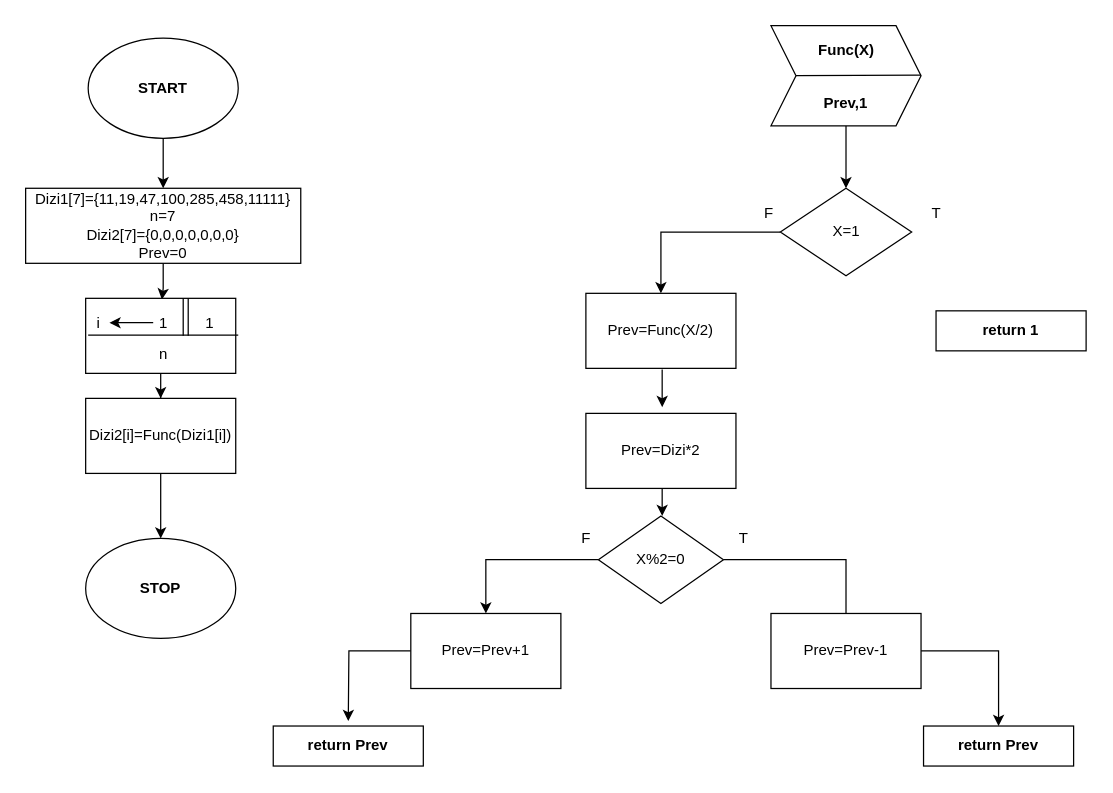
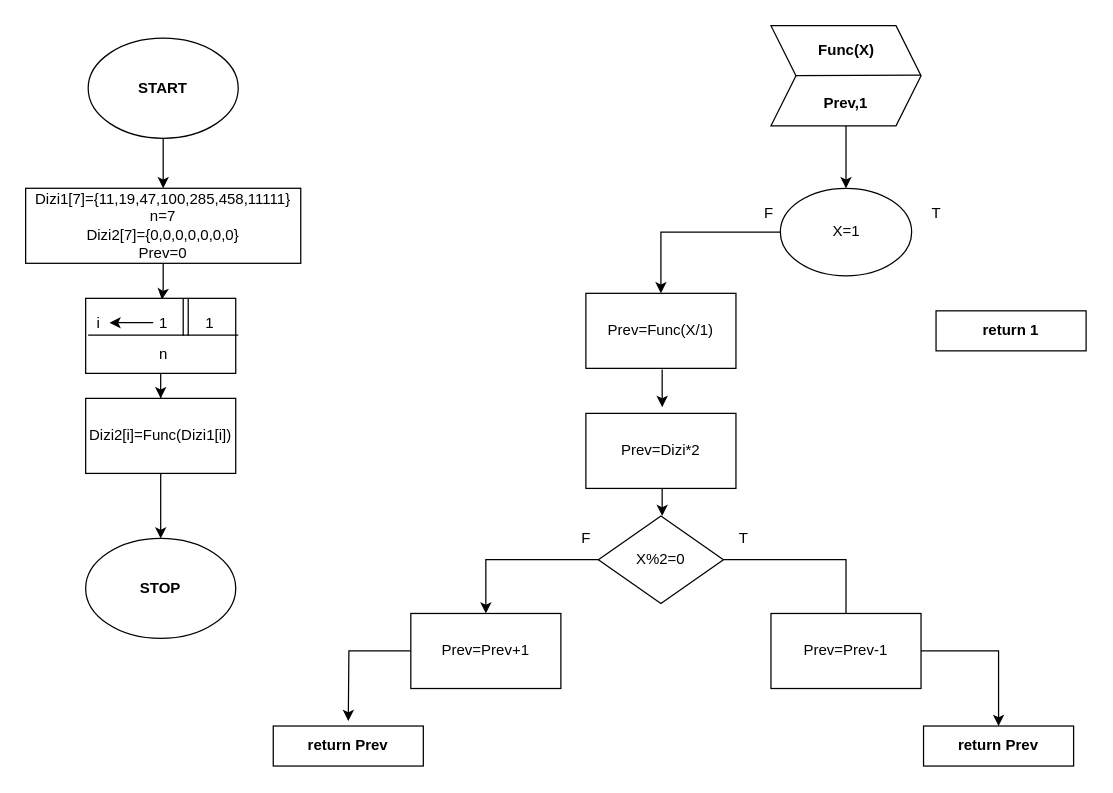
(846, 232) -> (846, 232)
(661, 331) -> (661, 331)
